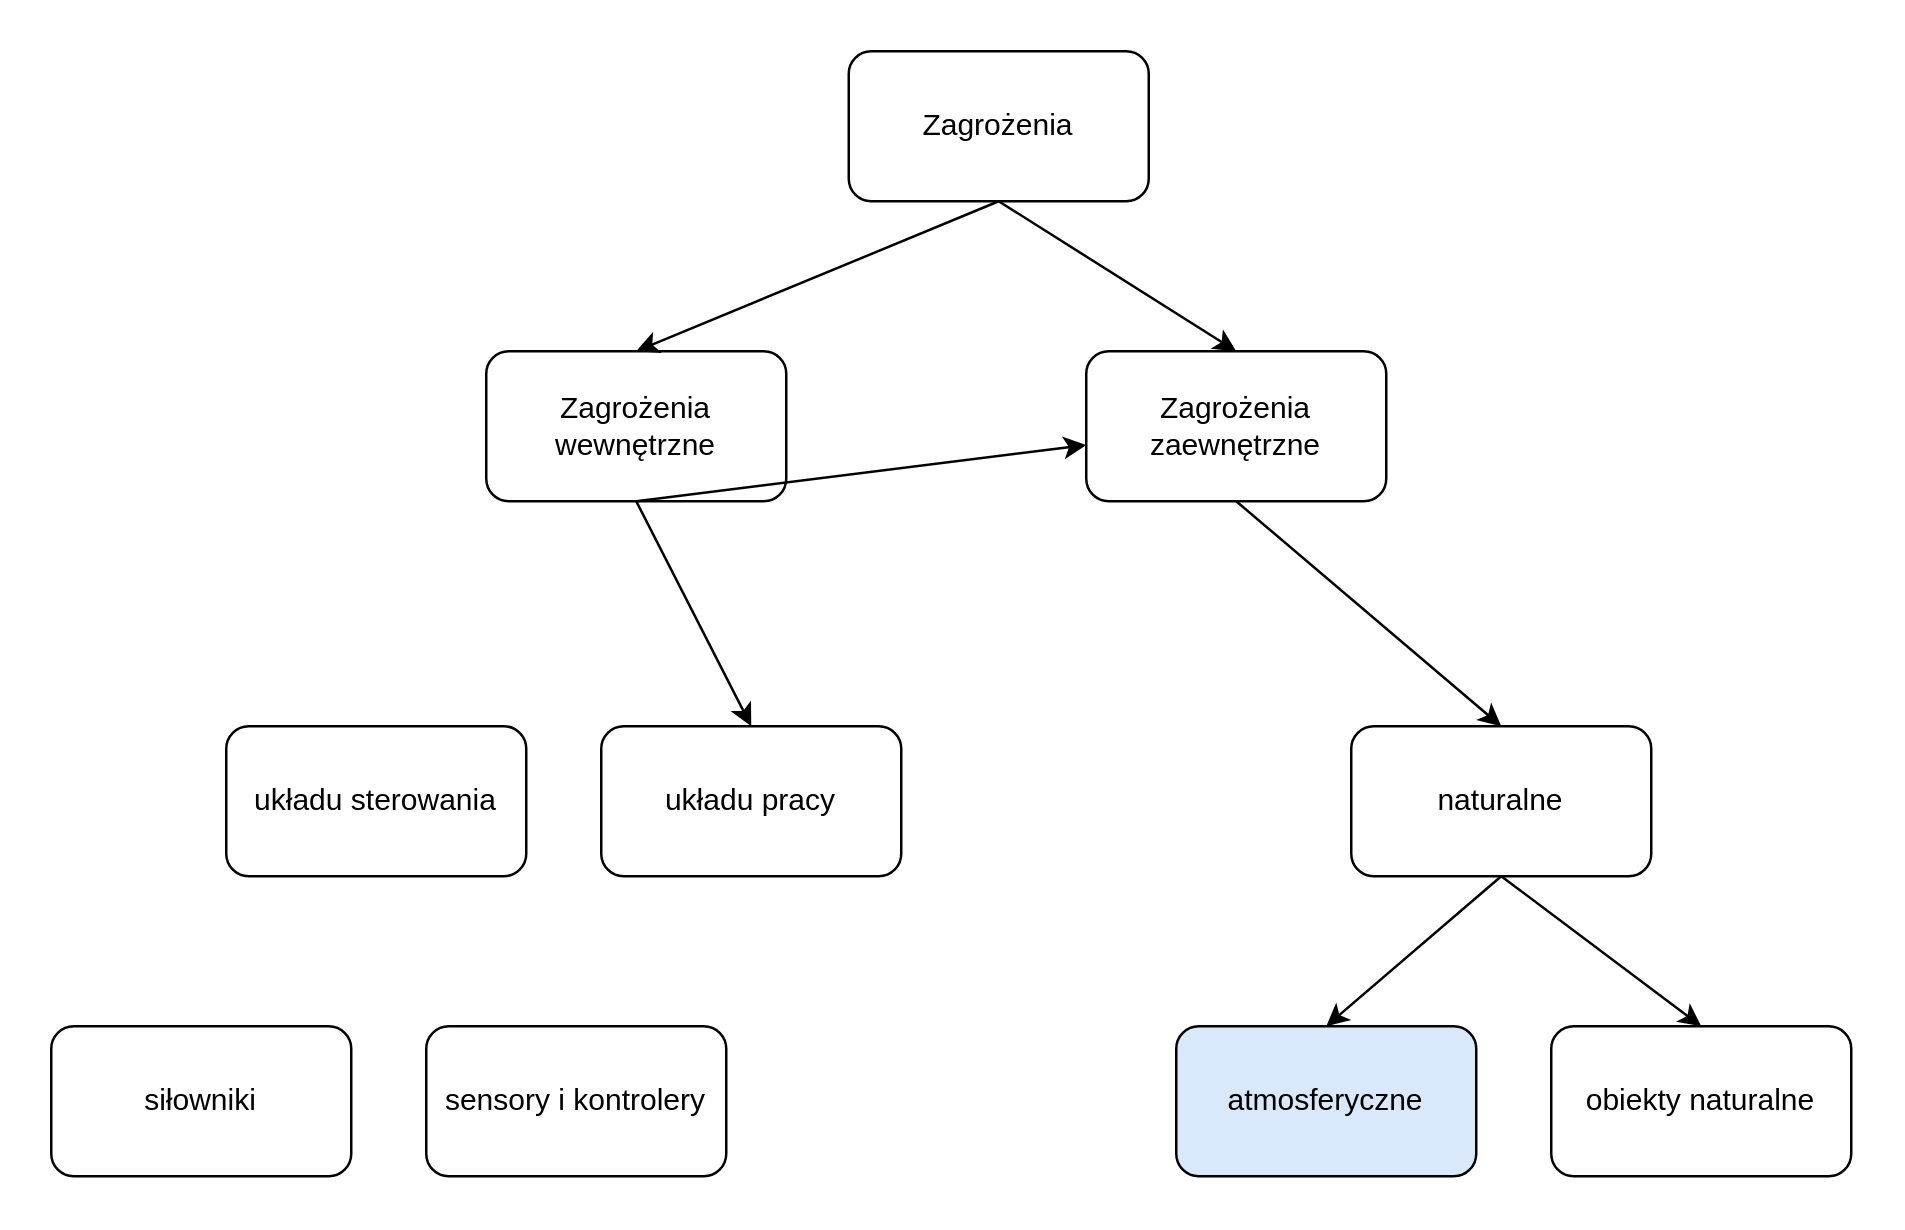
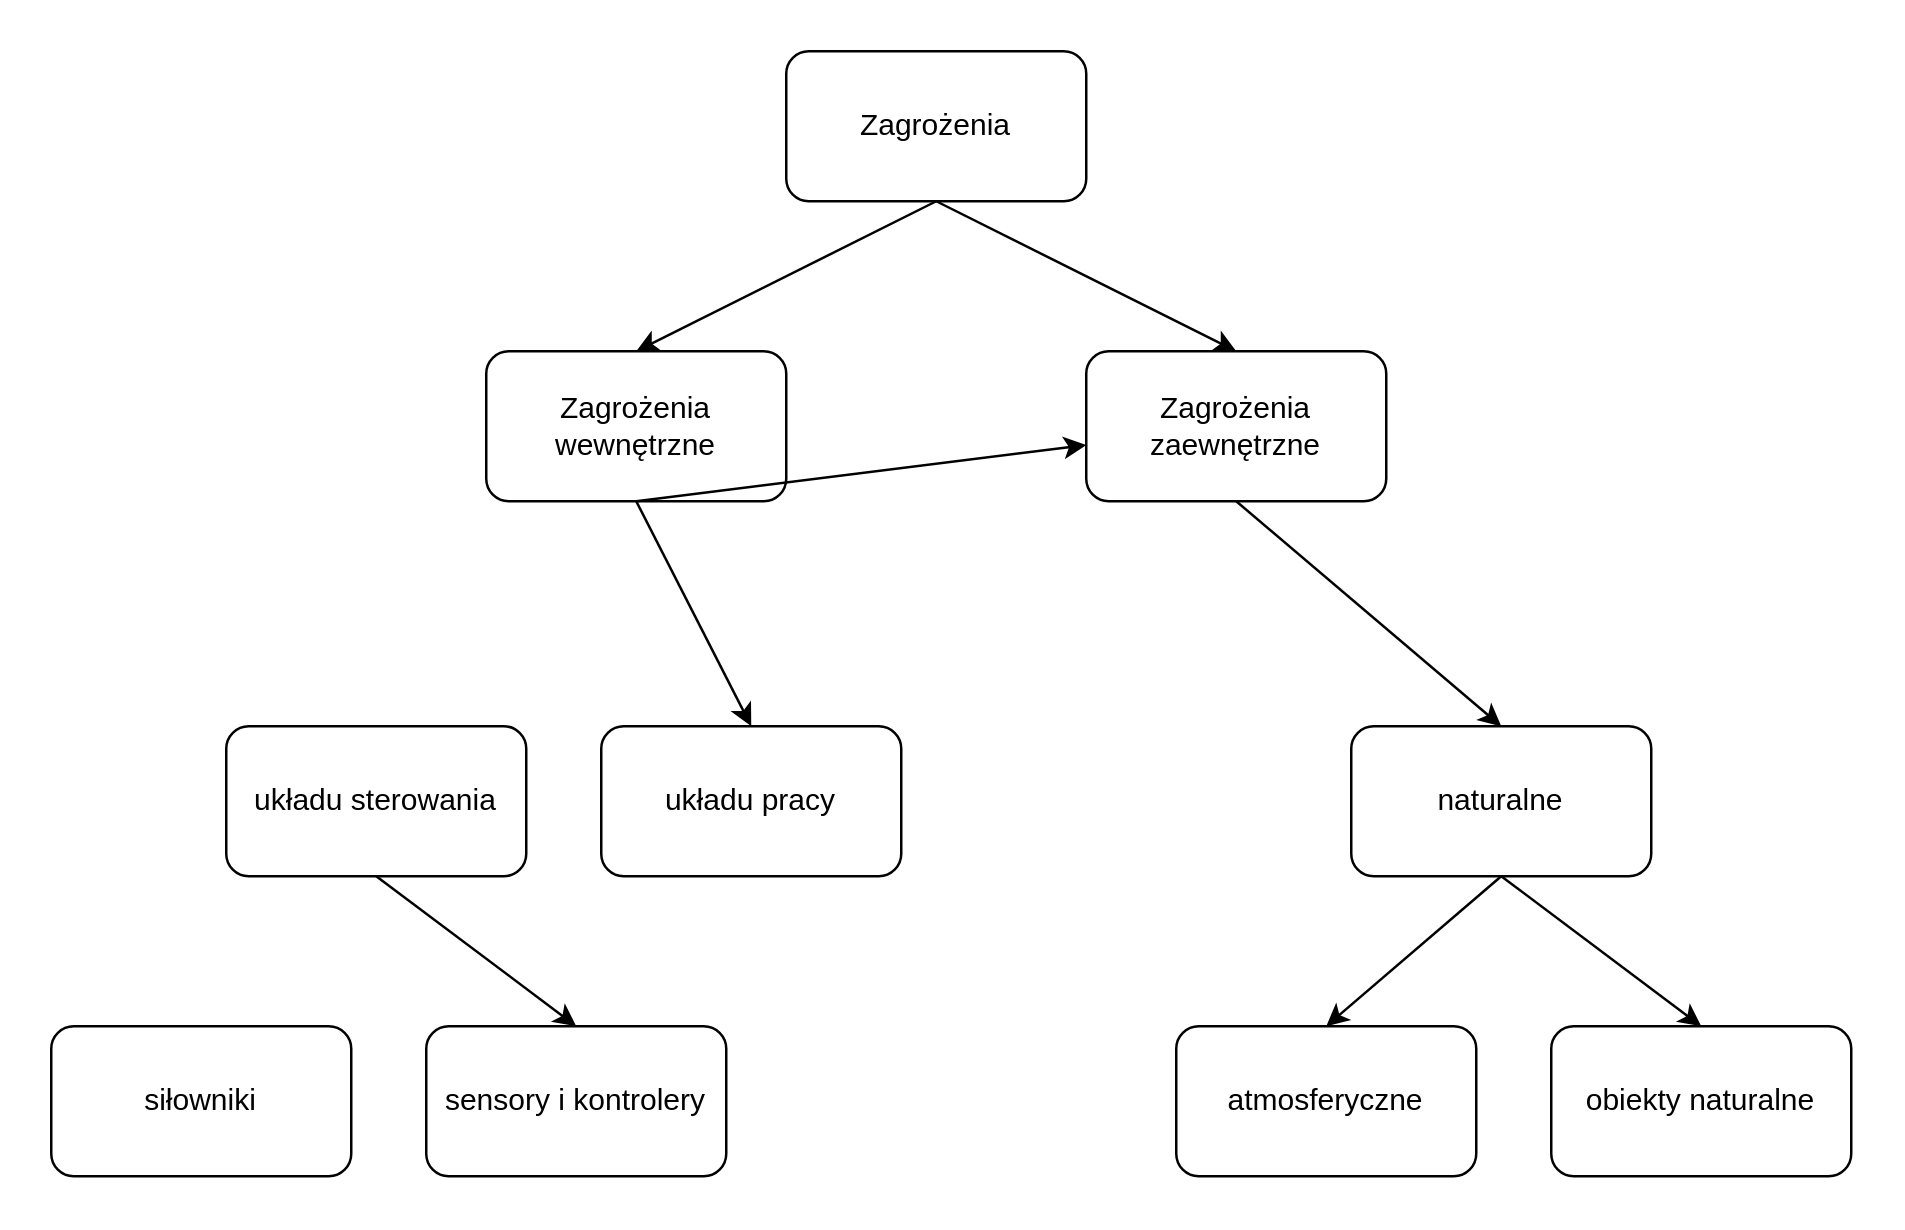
(999, 126) -> (936, 126)
none -> (470, 946)
(1326, 1101) -> (1326, 1101)
